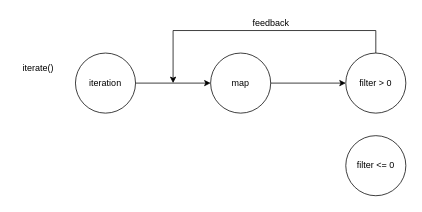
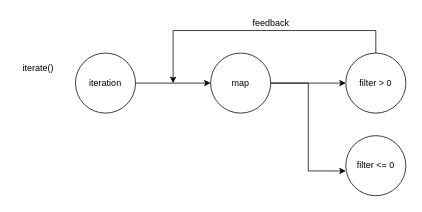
none -> (308, 128)
